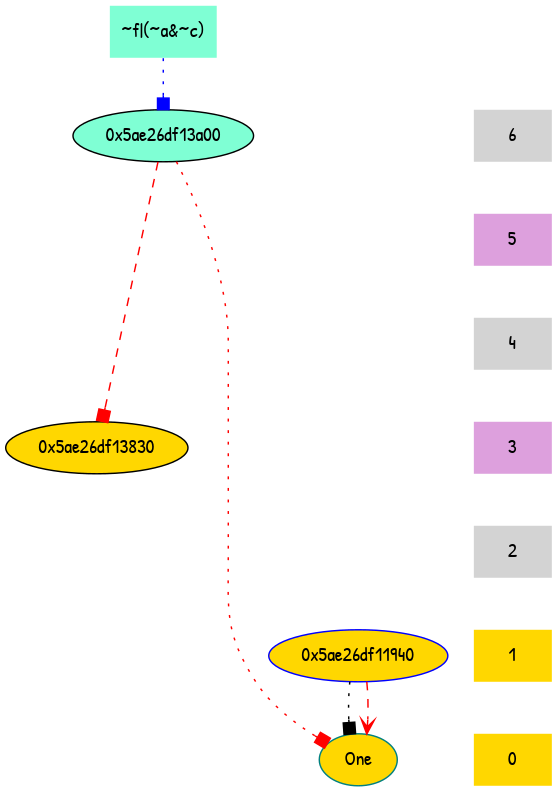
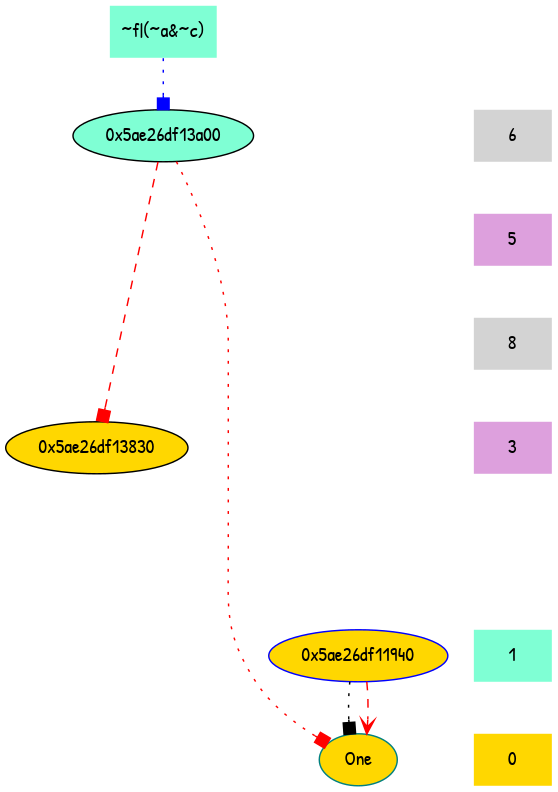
(513, 344) -> (513, 344)
(513, 552) -> none
(513, 656) -> (513, 656)
